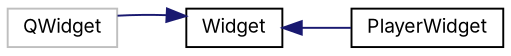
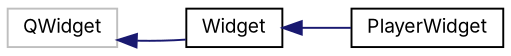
(142, 15) -> (162, 41)
